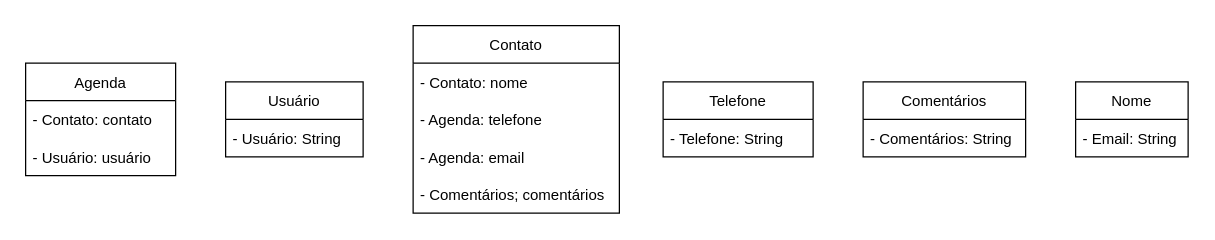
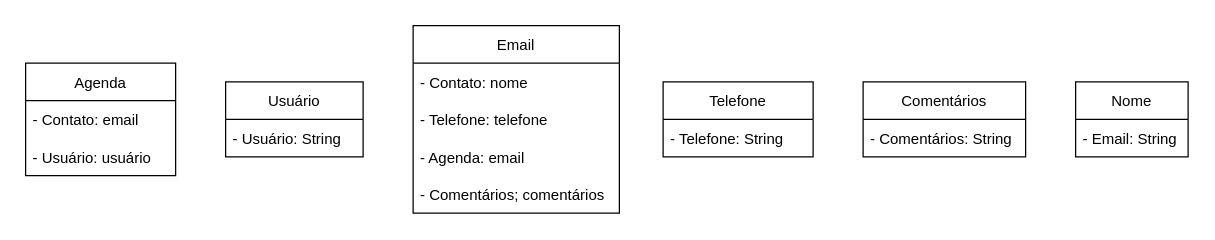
(516, 45) -> (516, 45)
(102, 120) -> (90, 120)
(488, 120) -> (494, 120)
